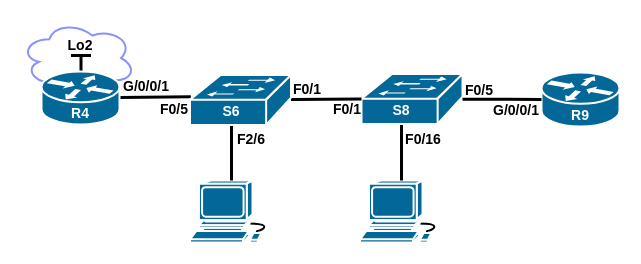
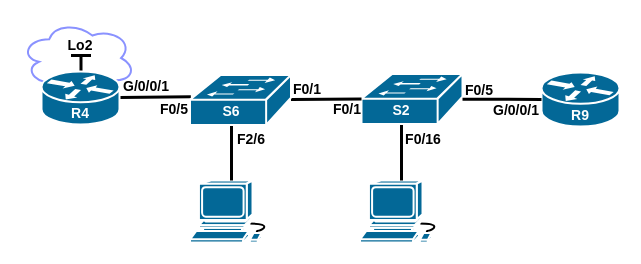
(402, 111) -> (402, 111)
